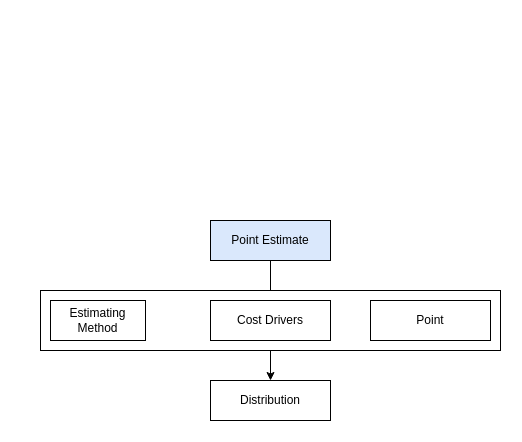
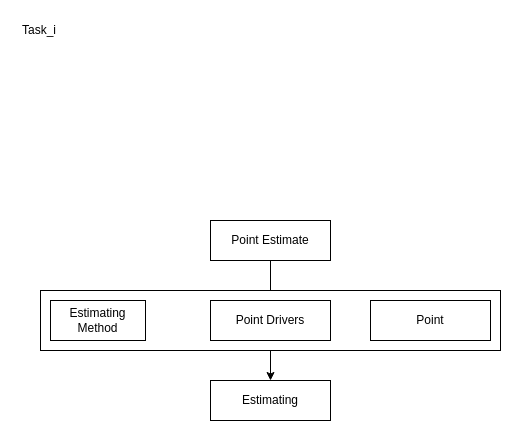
none -> (56, 31)
(271, 241) -> (271, 241)
(271, 321) -> (271, 321)
(271, 401) -> (271, 401)
